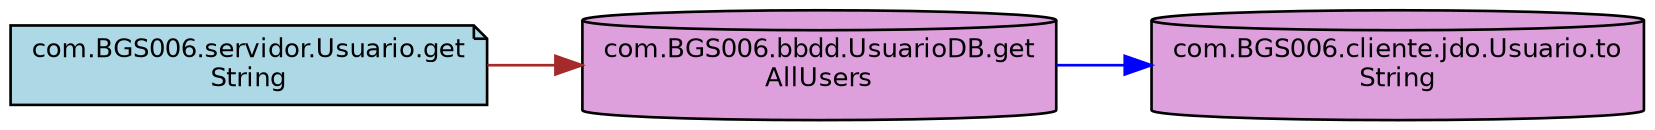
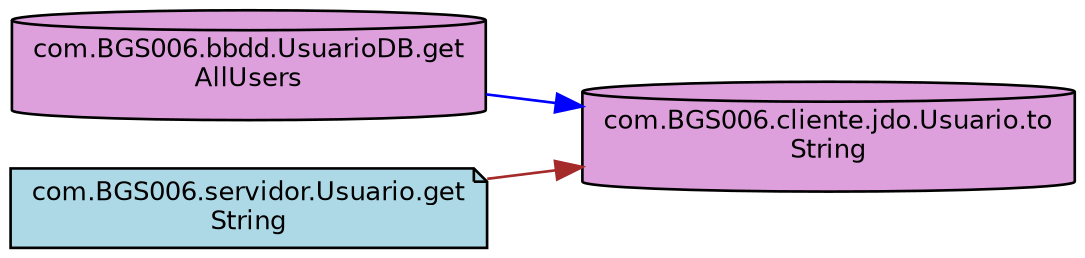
(521, 65) -> (521, 175)
